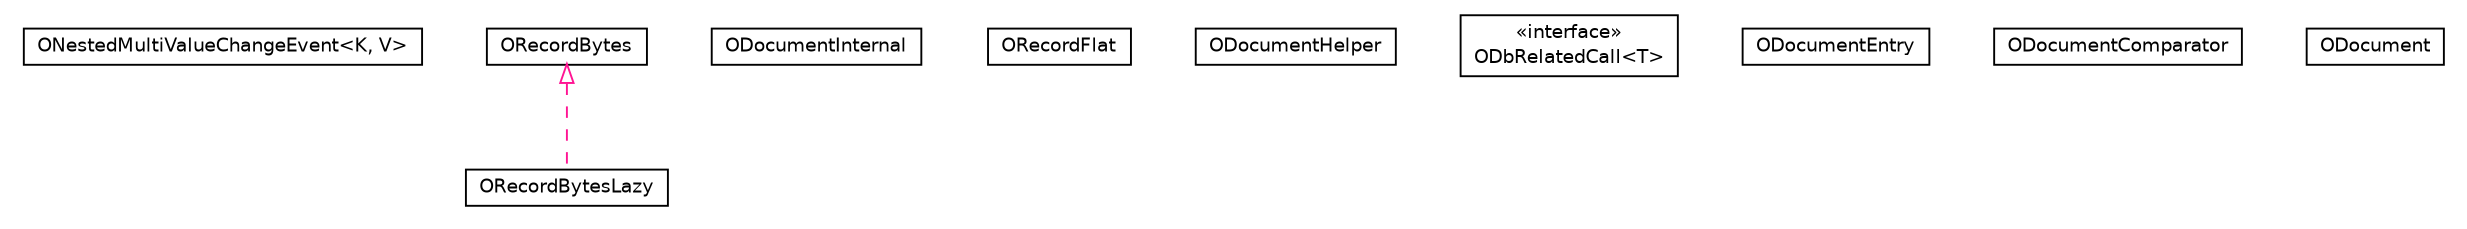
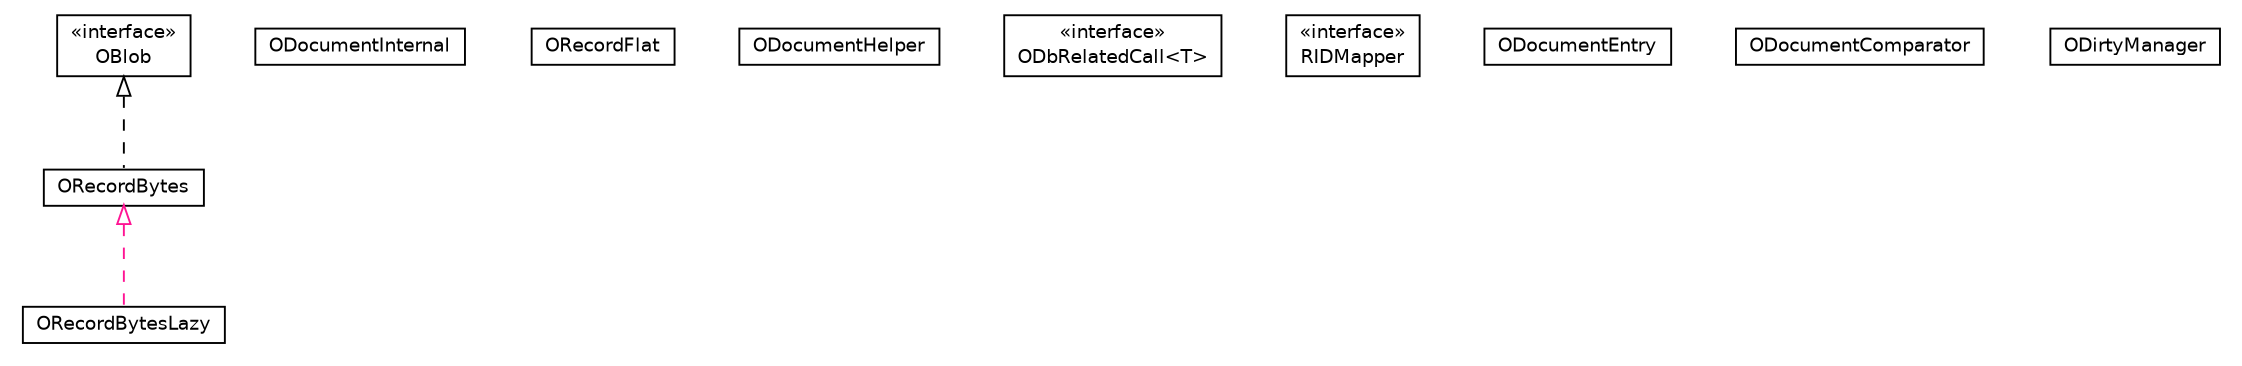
none -> (124, 46)
(222, 46) -> none
none -> (1353, 46)
none -> (2134, 46)
(2375, 46) -> none
